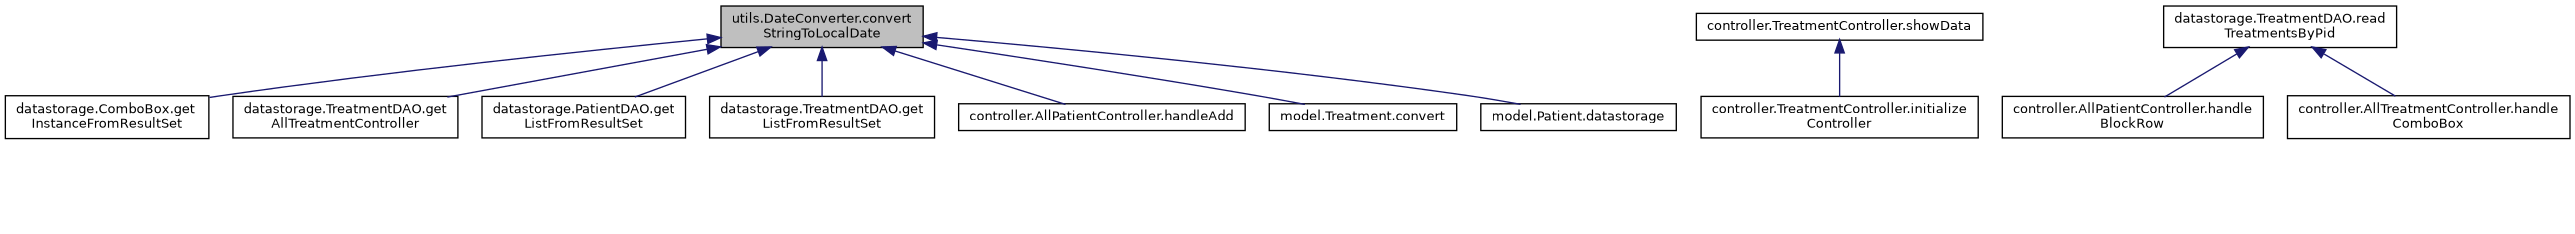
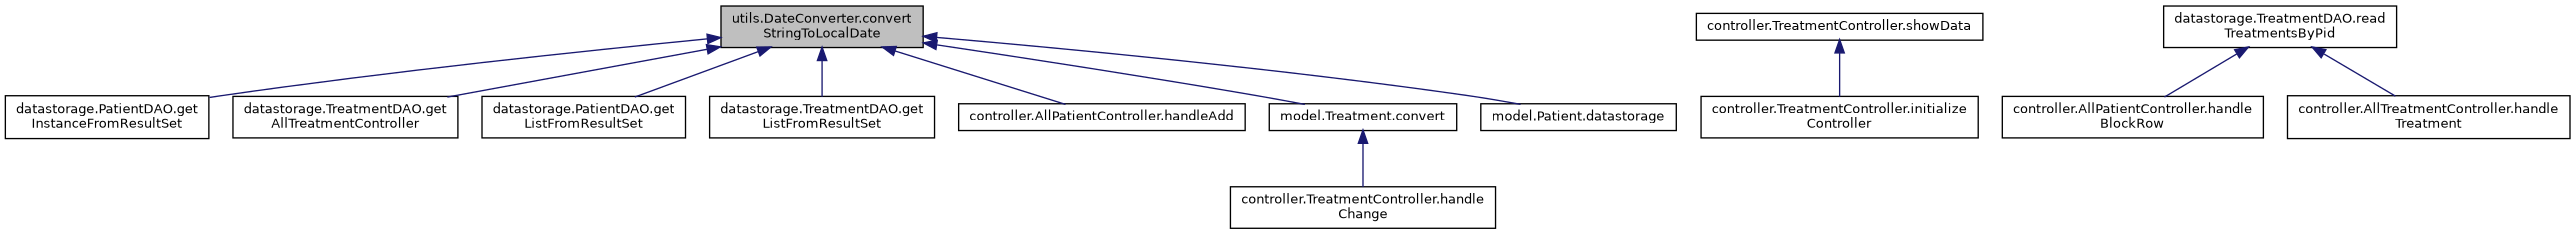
(107, 117) -> (107, 117)
(2429, 117) -> (2429, 117)
none -> (1363, 208)
